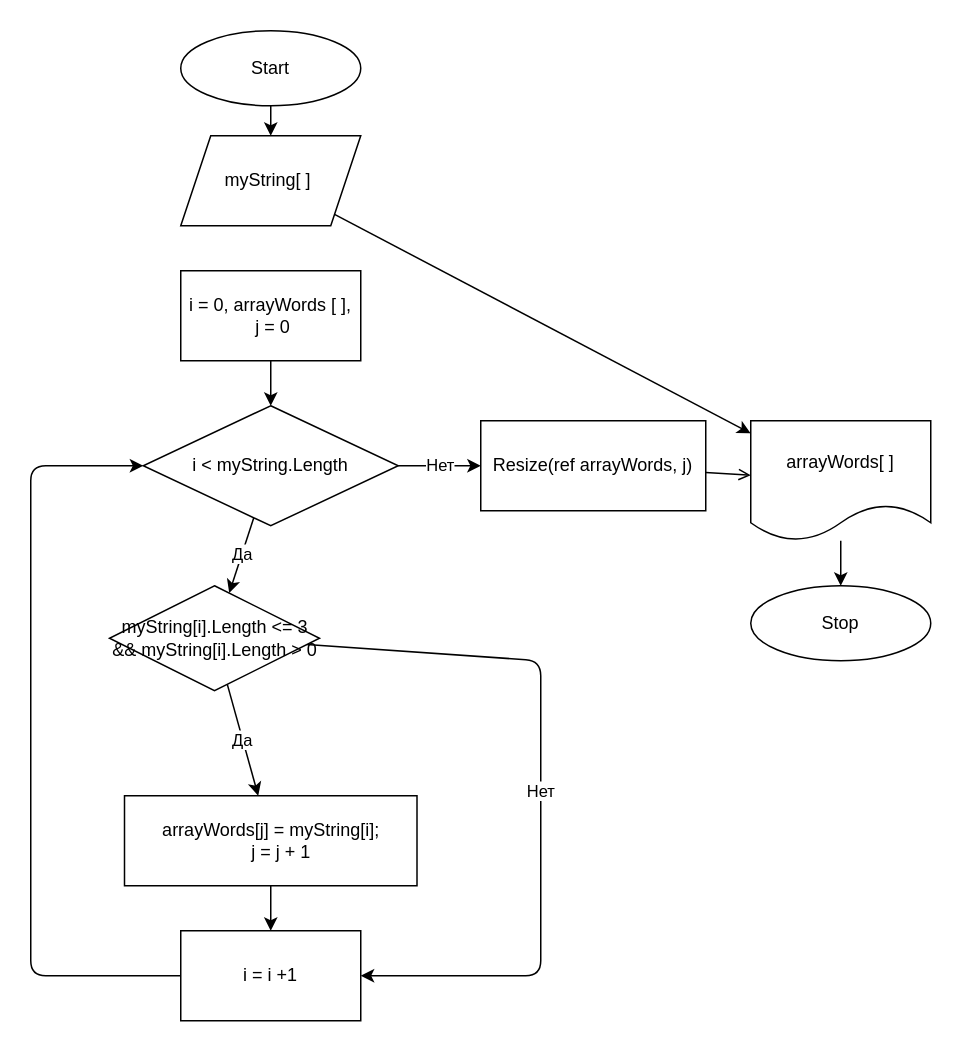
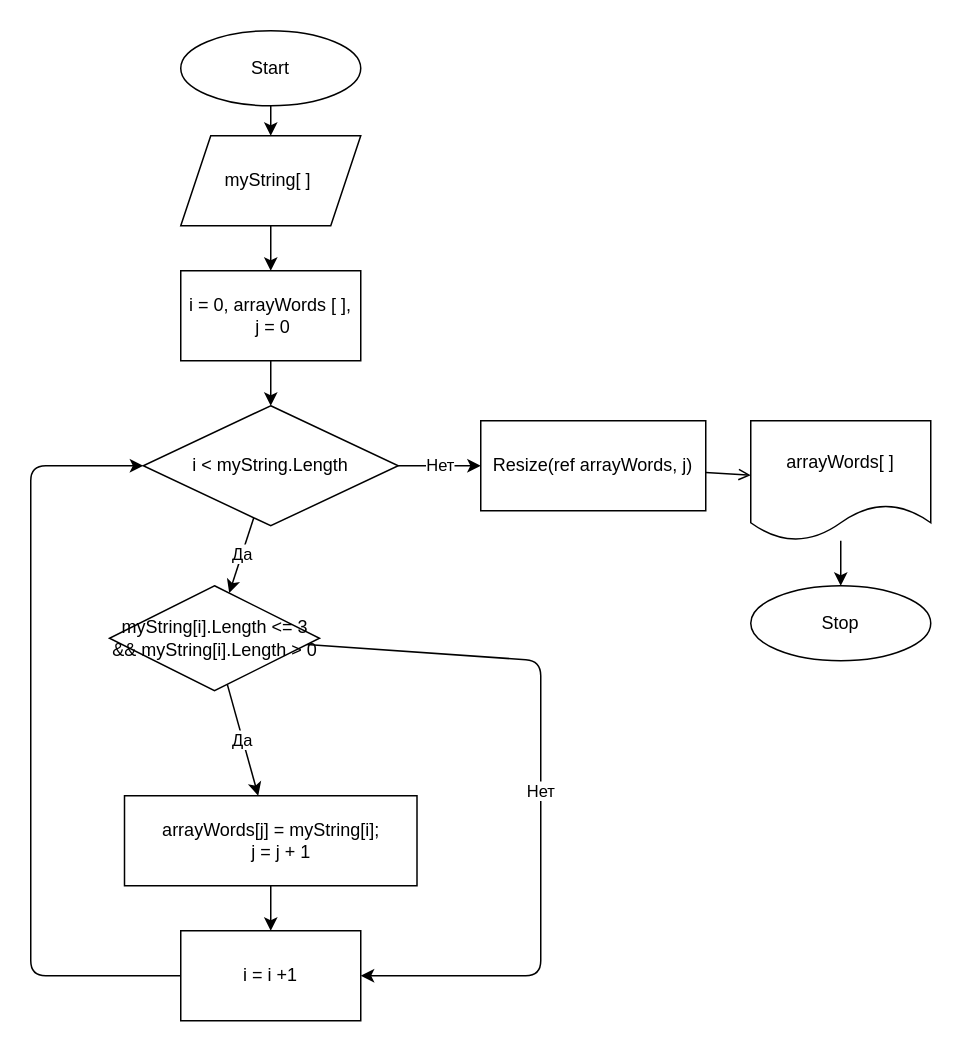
(538, 322) -> (271, 243)
